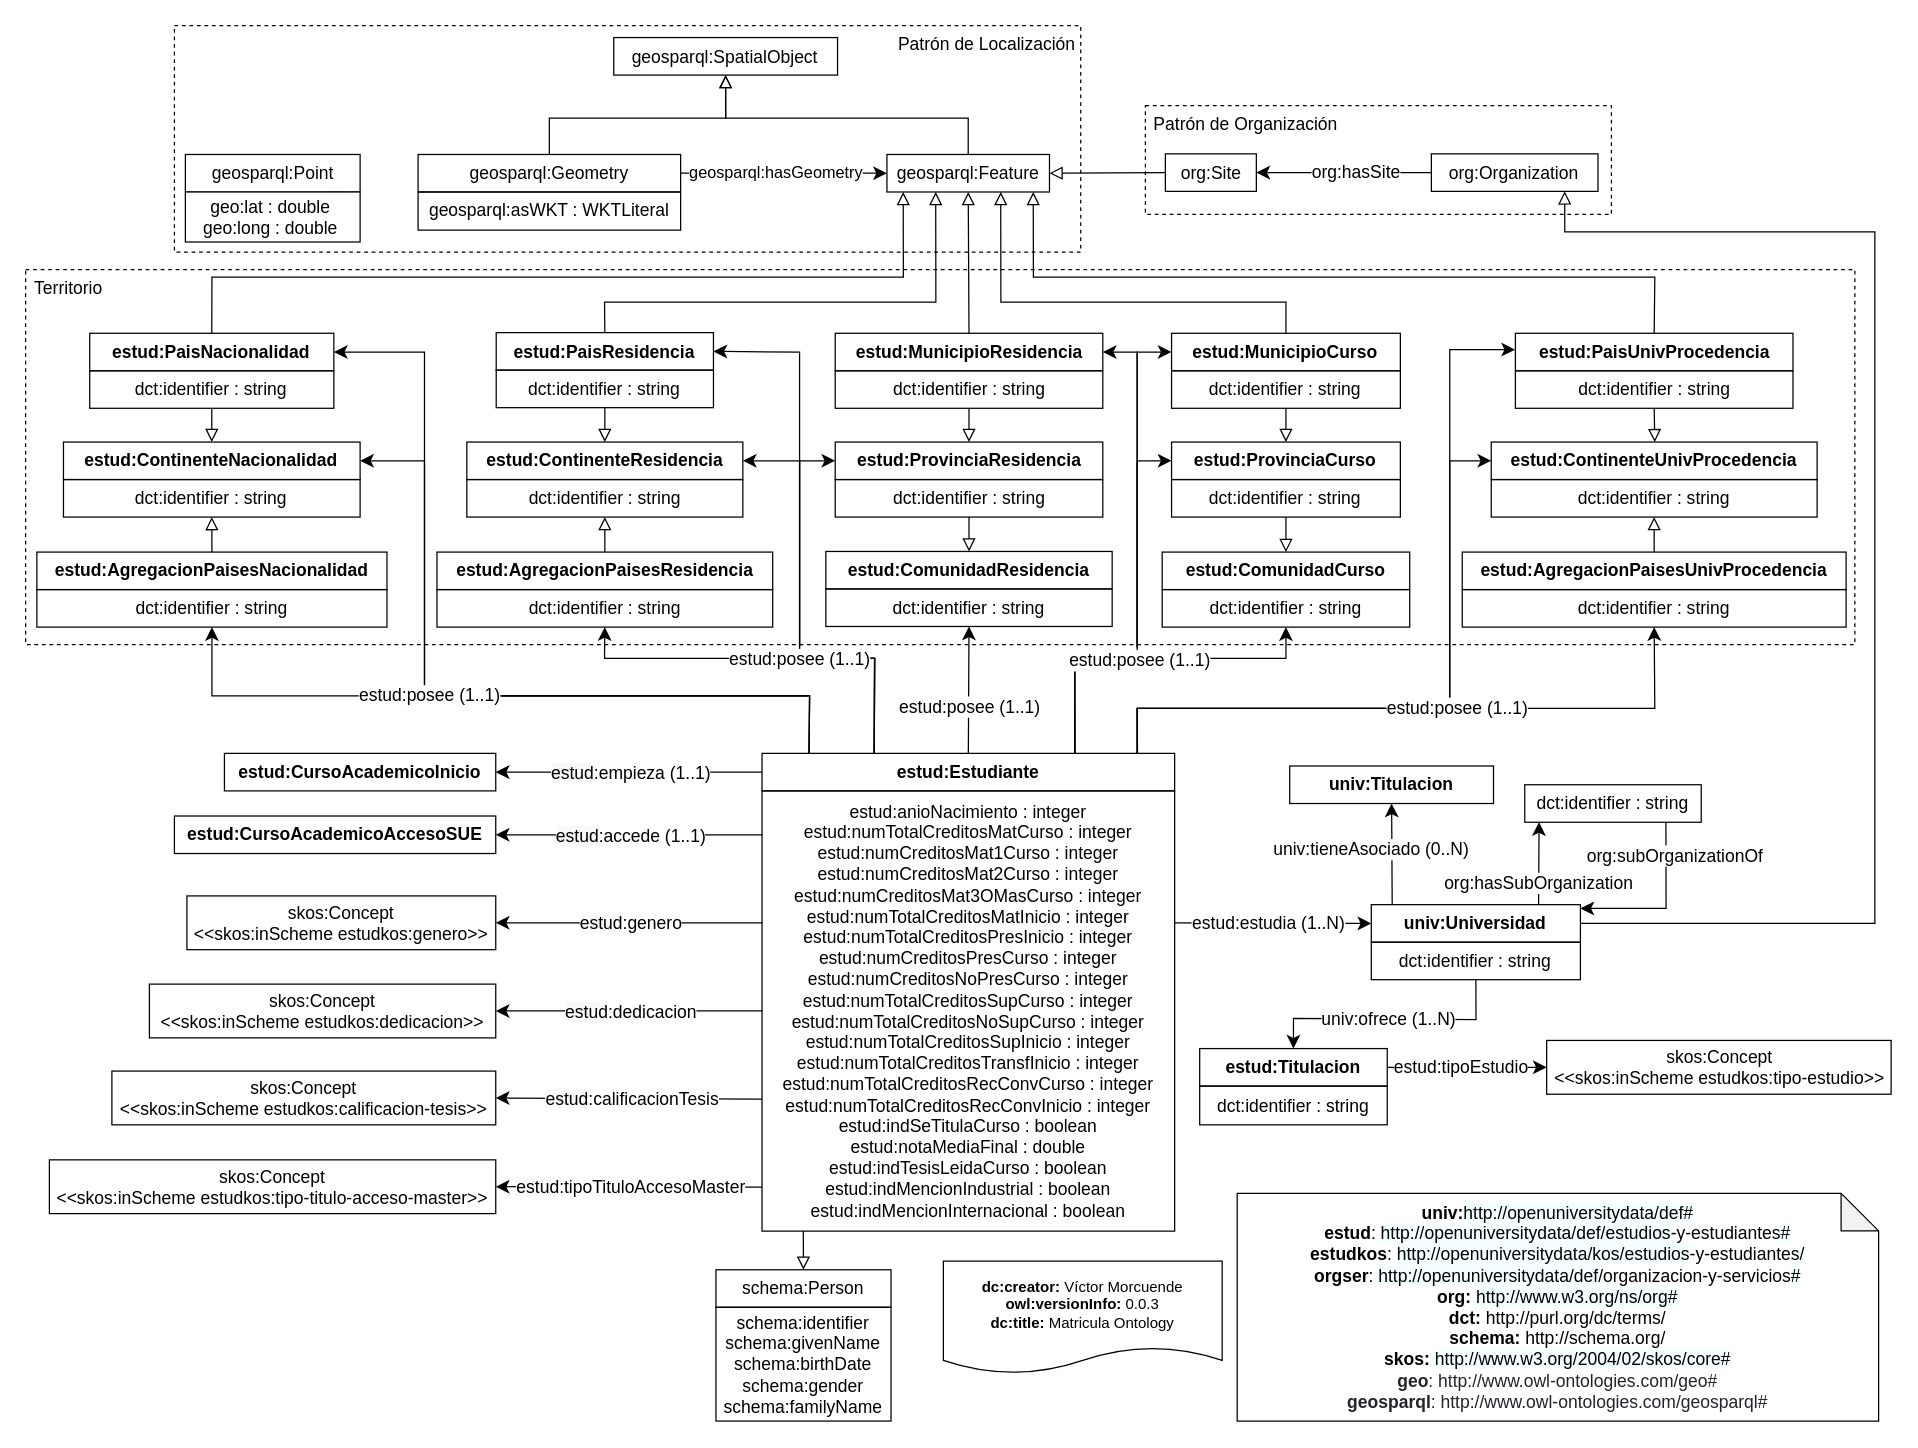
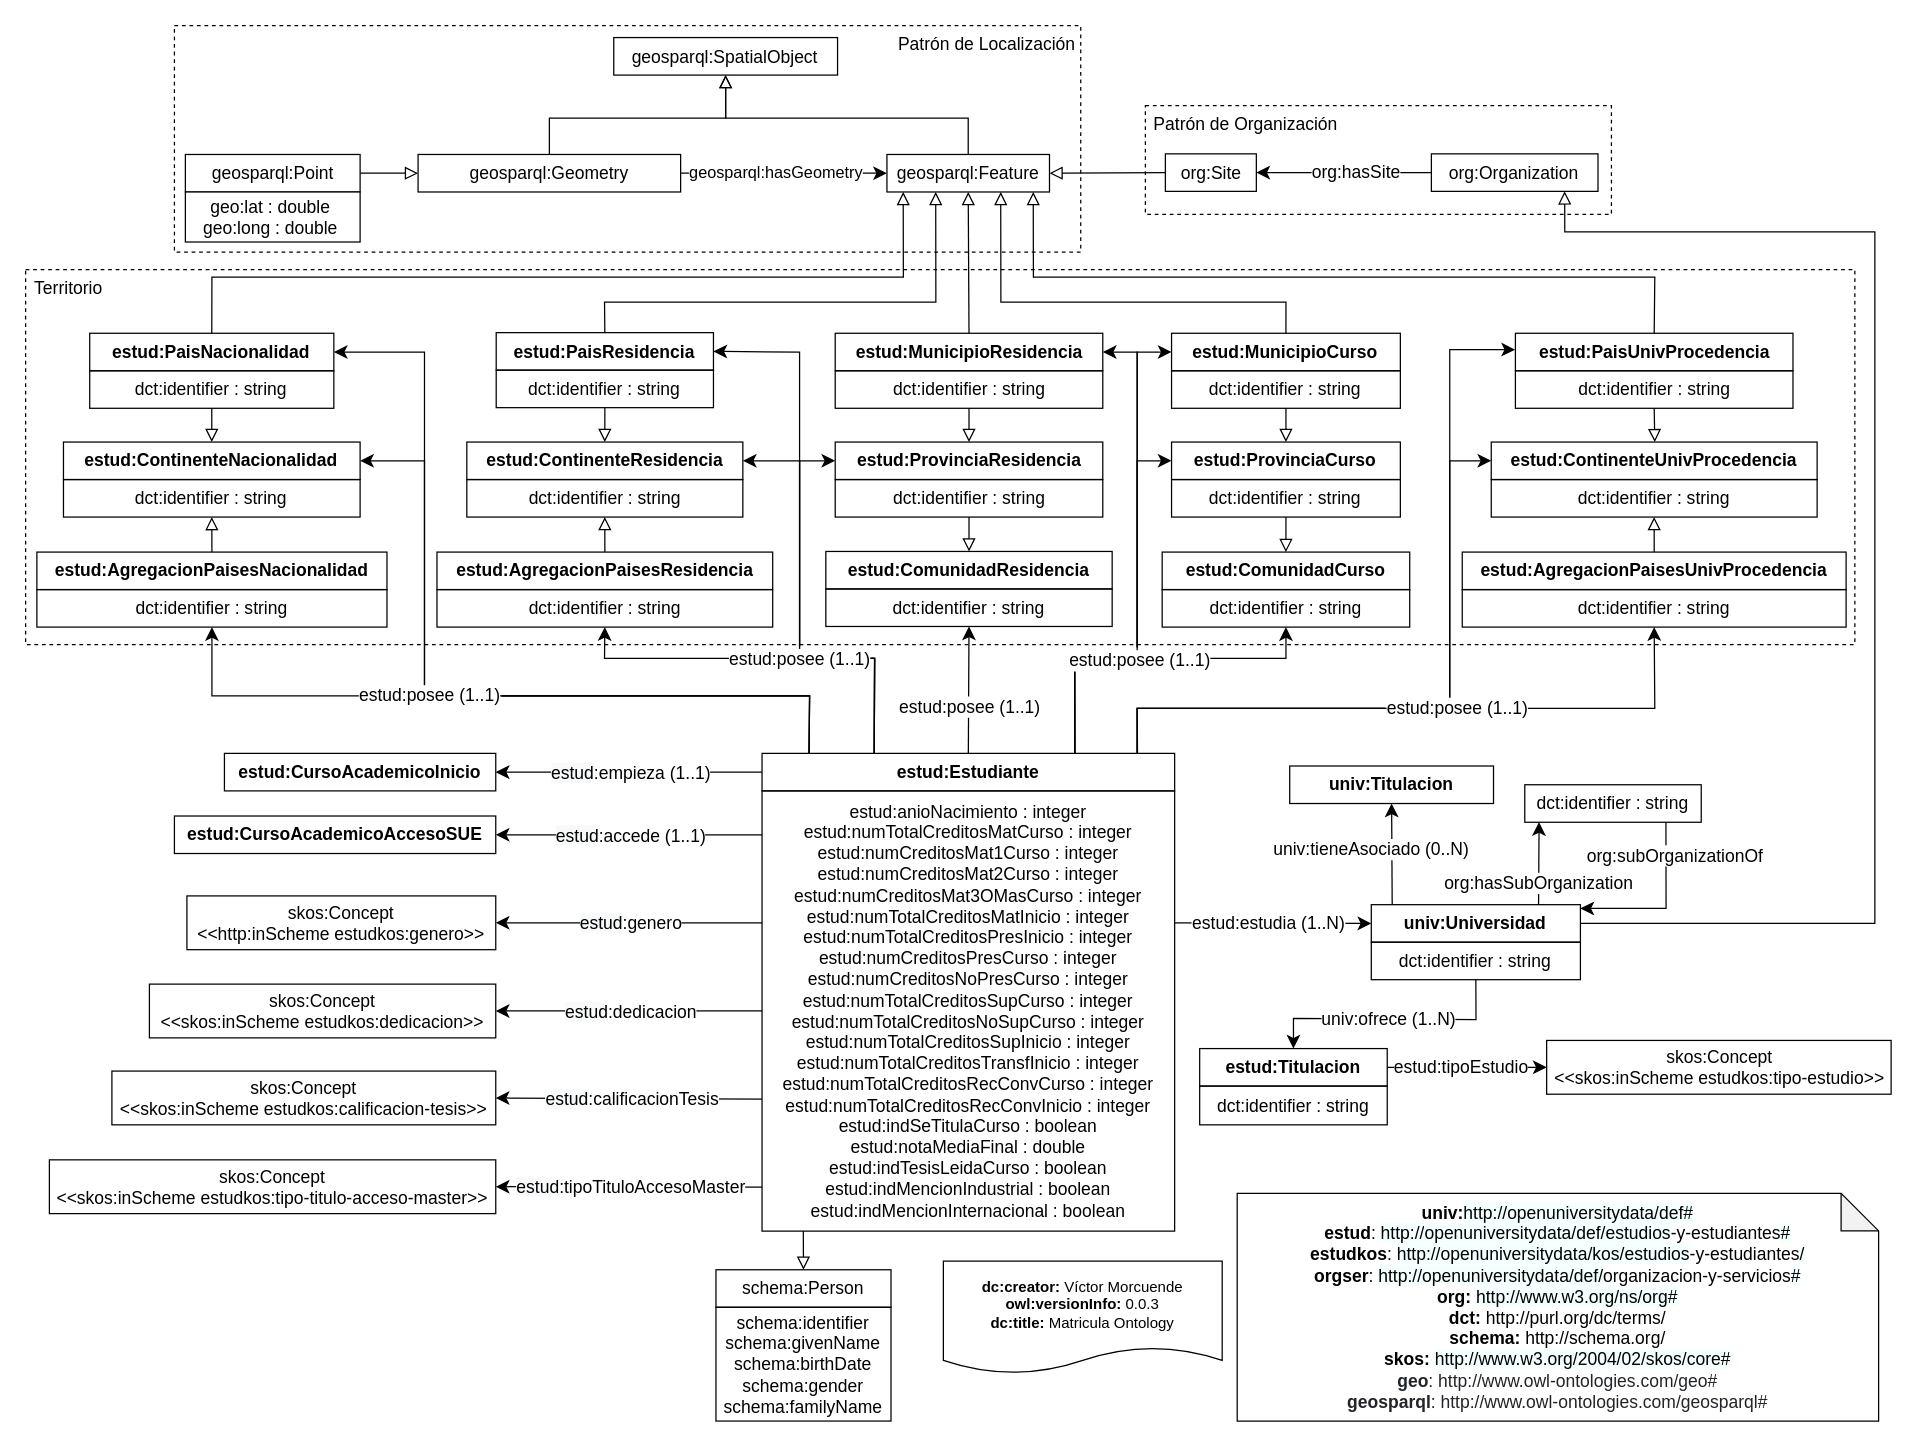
(360, 173) -> (382, 173)
(549, 211) -> none
(341, 923) -> (341, 923)
